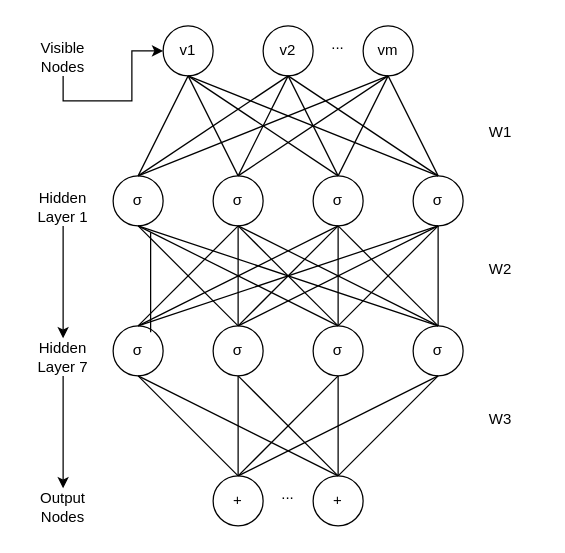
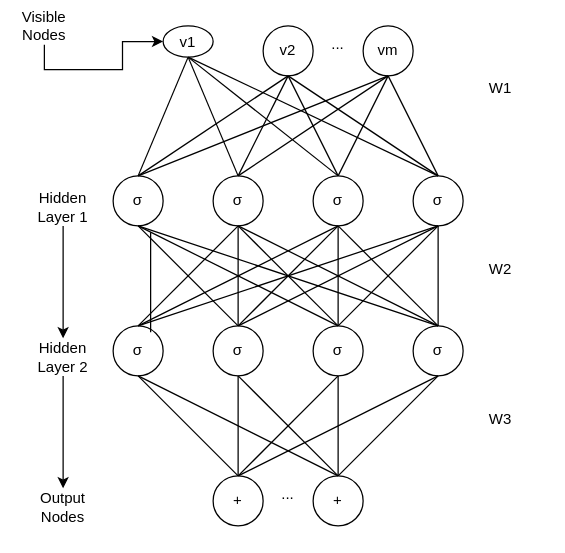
(188, 51) -> (188, 41)
(63, 57) -> (44, 26)
(501, 132) -> (501, 88)
(63, 357) -> (63, 357)
